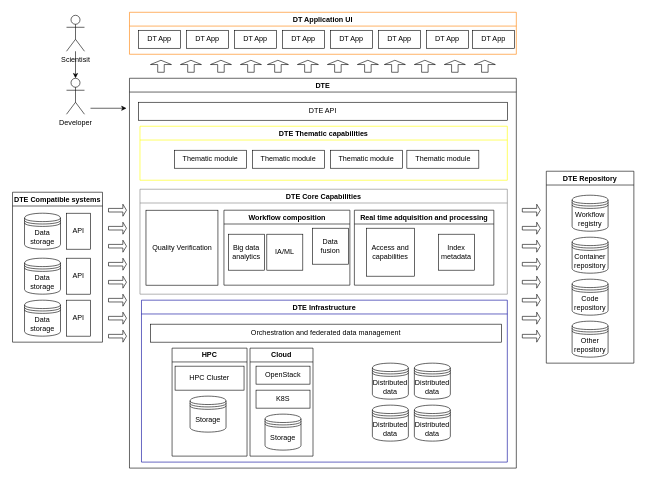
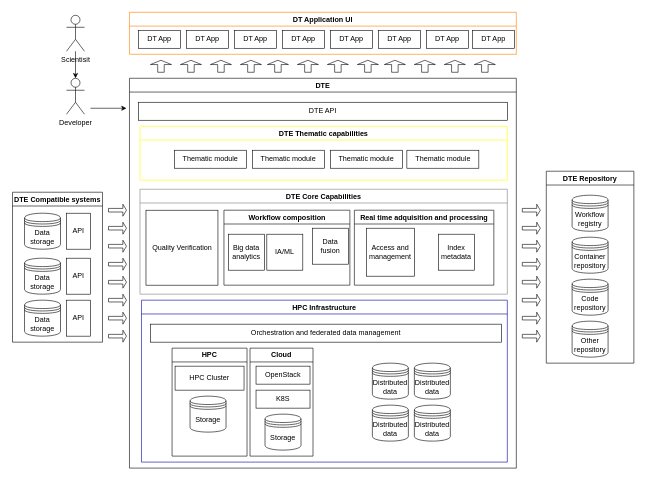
(390, 252) -> (390, 252)
(324, 308) -> (324, 308)
